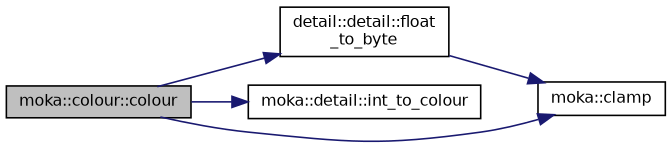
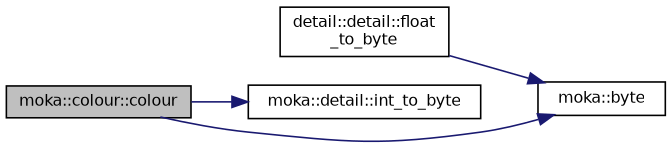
(211, 72) -> none
(602, 99) -> (602, 99)
(364, 102) -> (364, 102)
